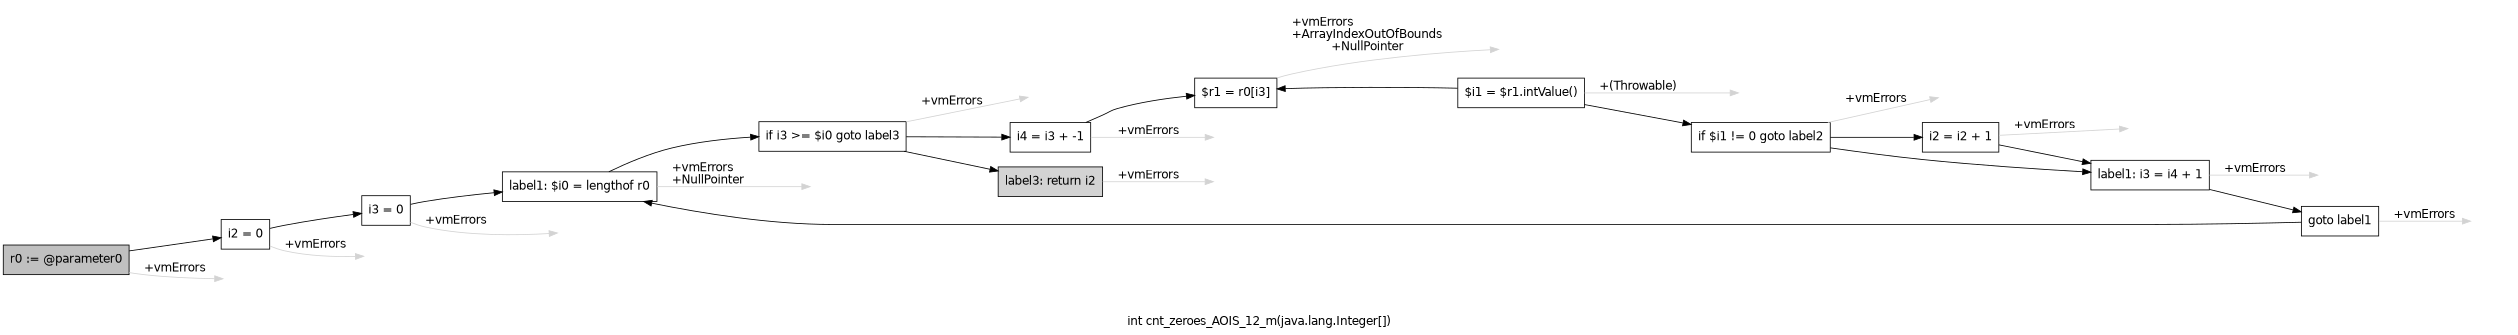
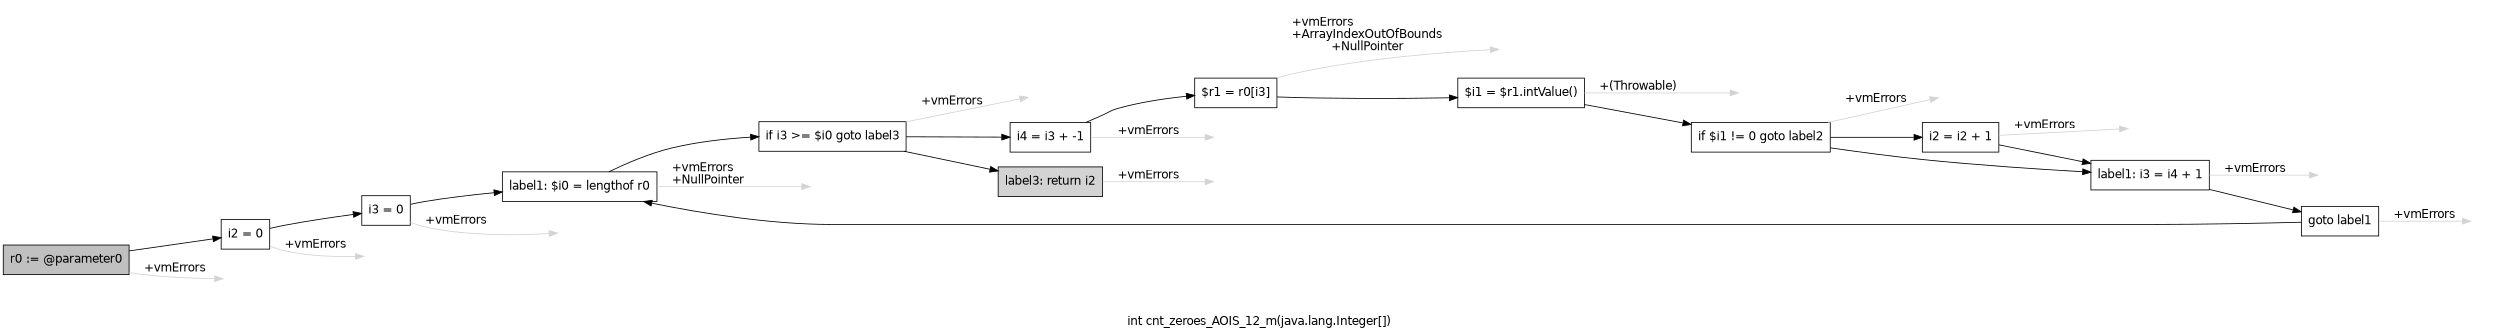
(1371, 87) -> (1363, 98)
